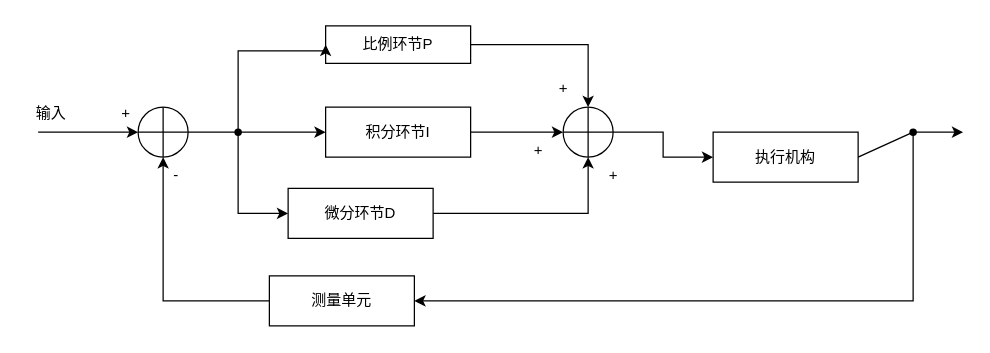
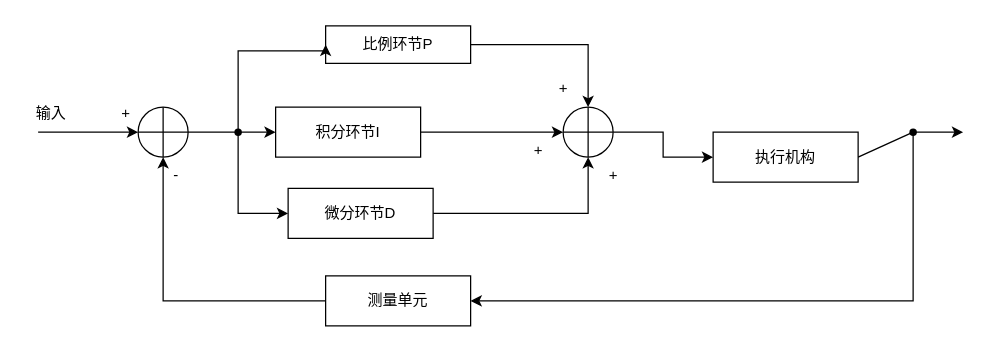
(398, 132) -> (348, 132)
(342, 301) -> (398, 301)
